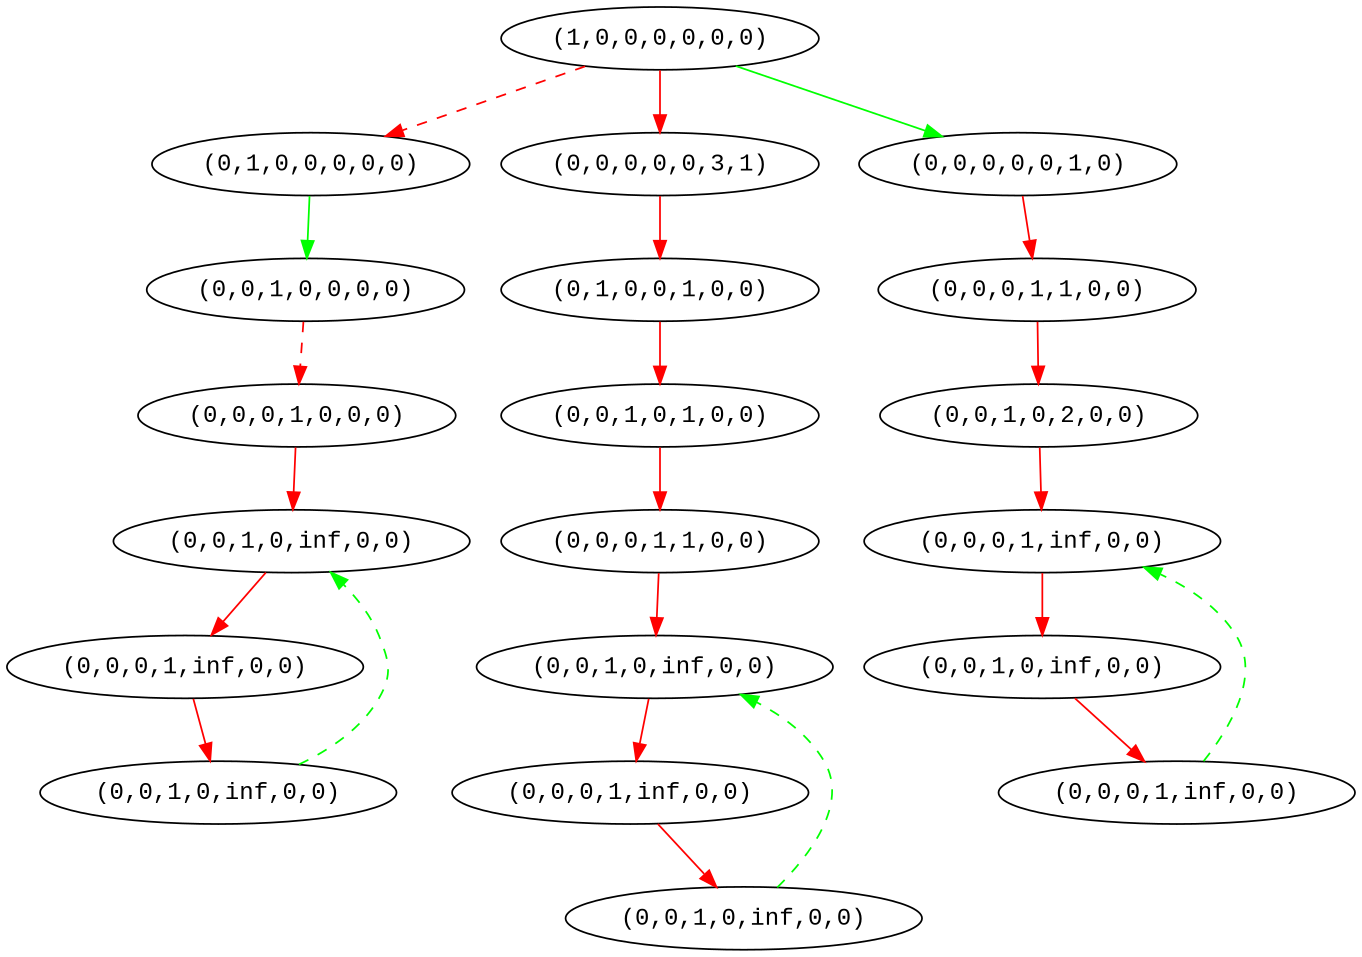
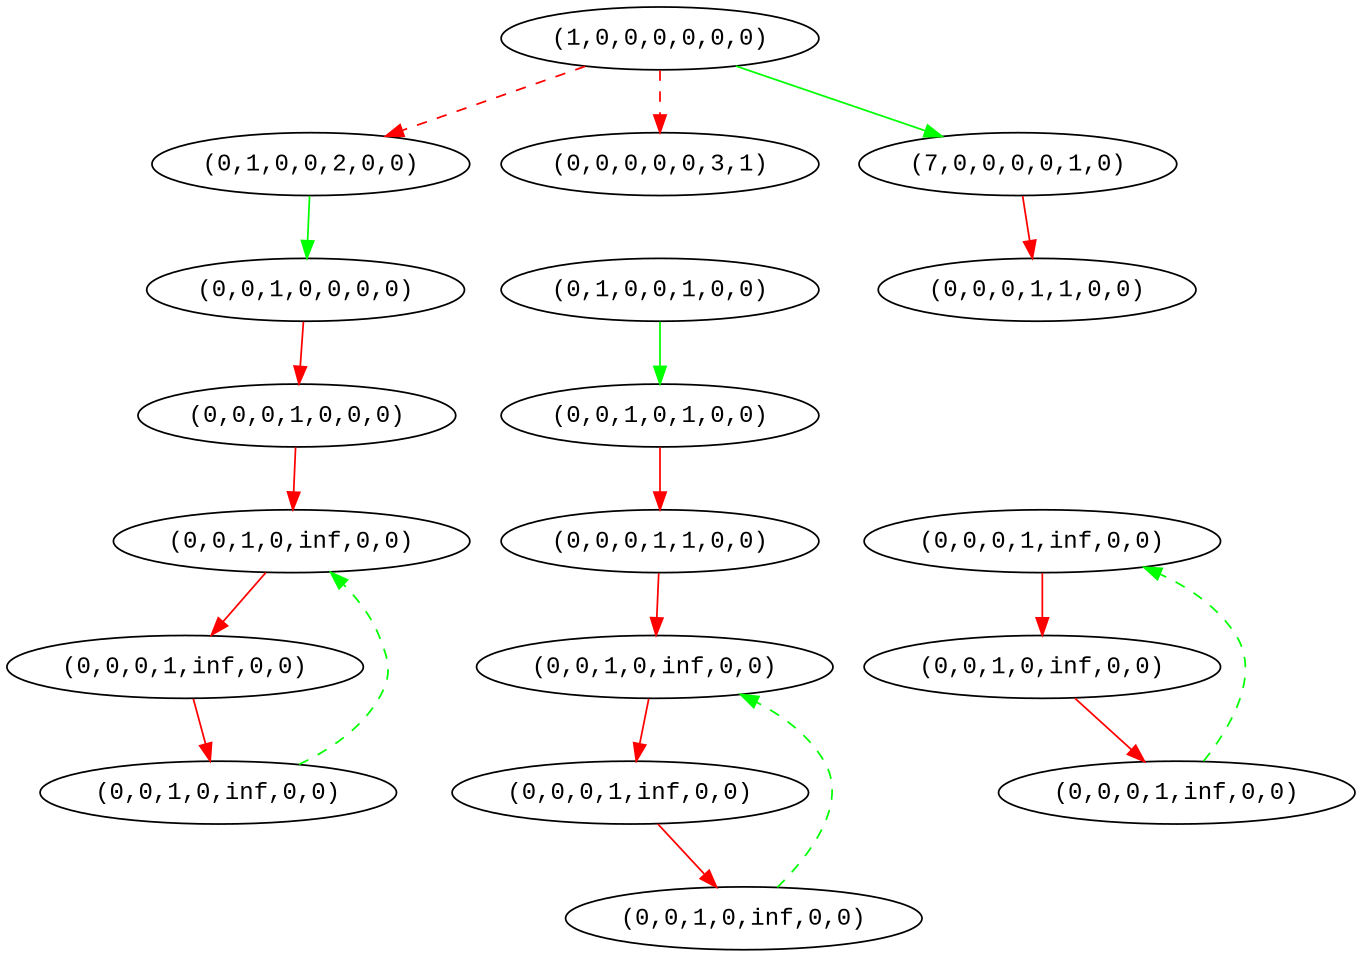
(660, 93) -> (660, 93)
(311, 164) -> (311, 164)
(1018, 164) -> (1018, 164)
(660, 218) -> none
(302, 344) -> (302, 344)
(660, 344) -> (660, 344)
(1039, 416) -> none
